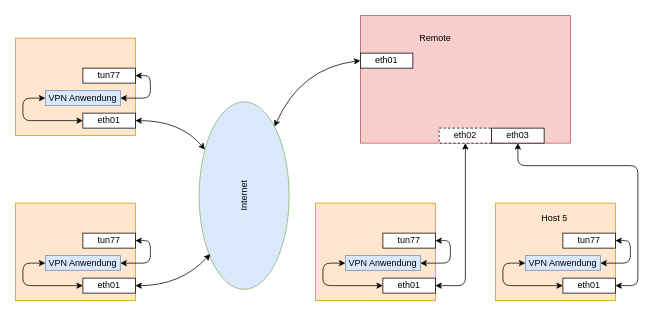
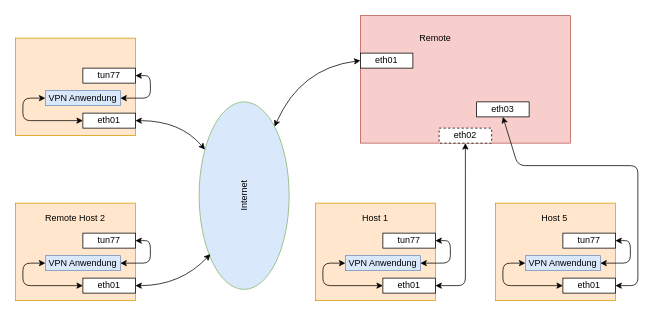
(518, 135) -> (503, 109)
none -> (75, 218)
none -> (375, 218)
